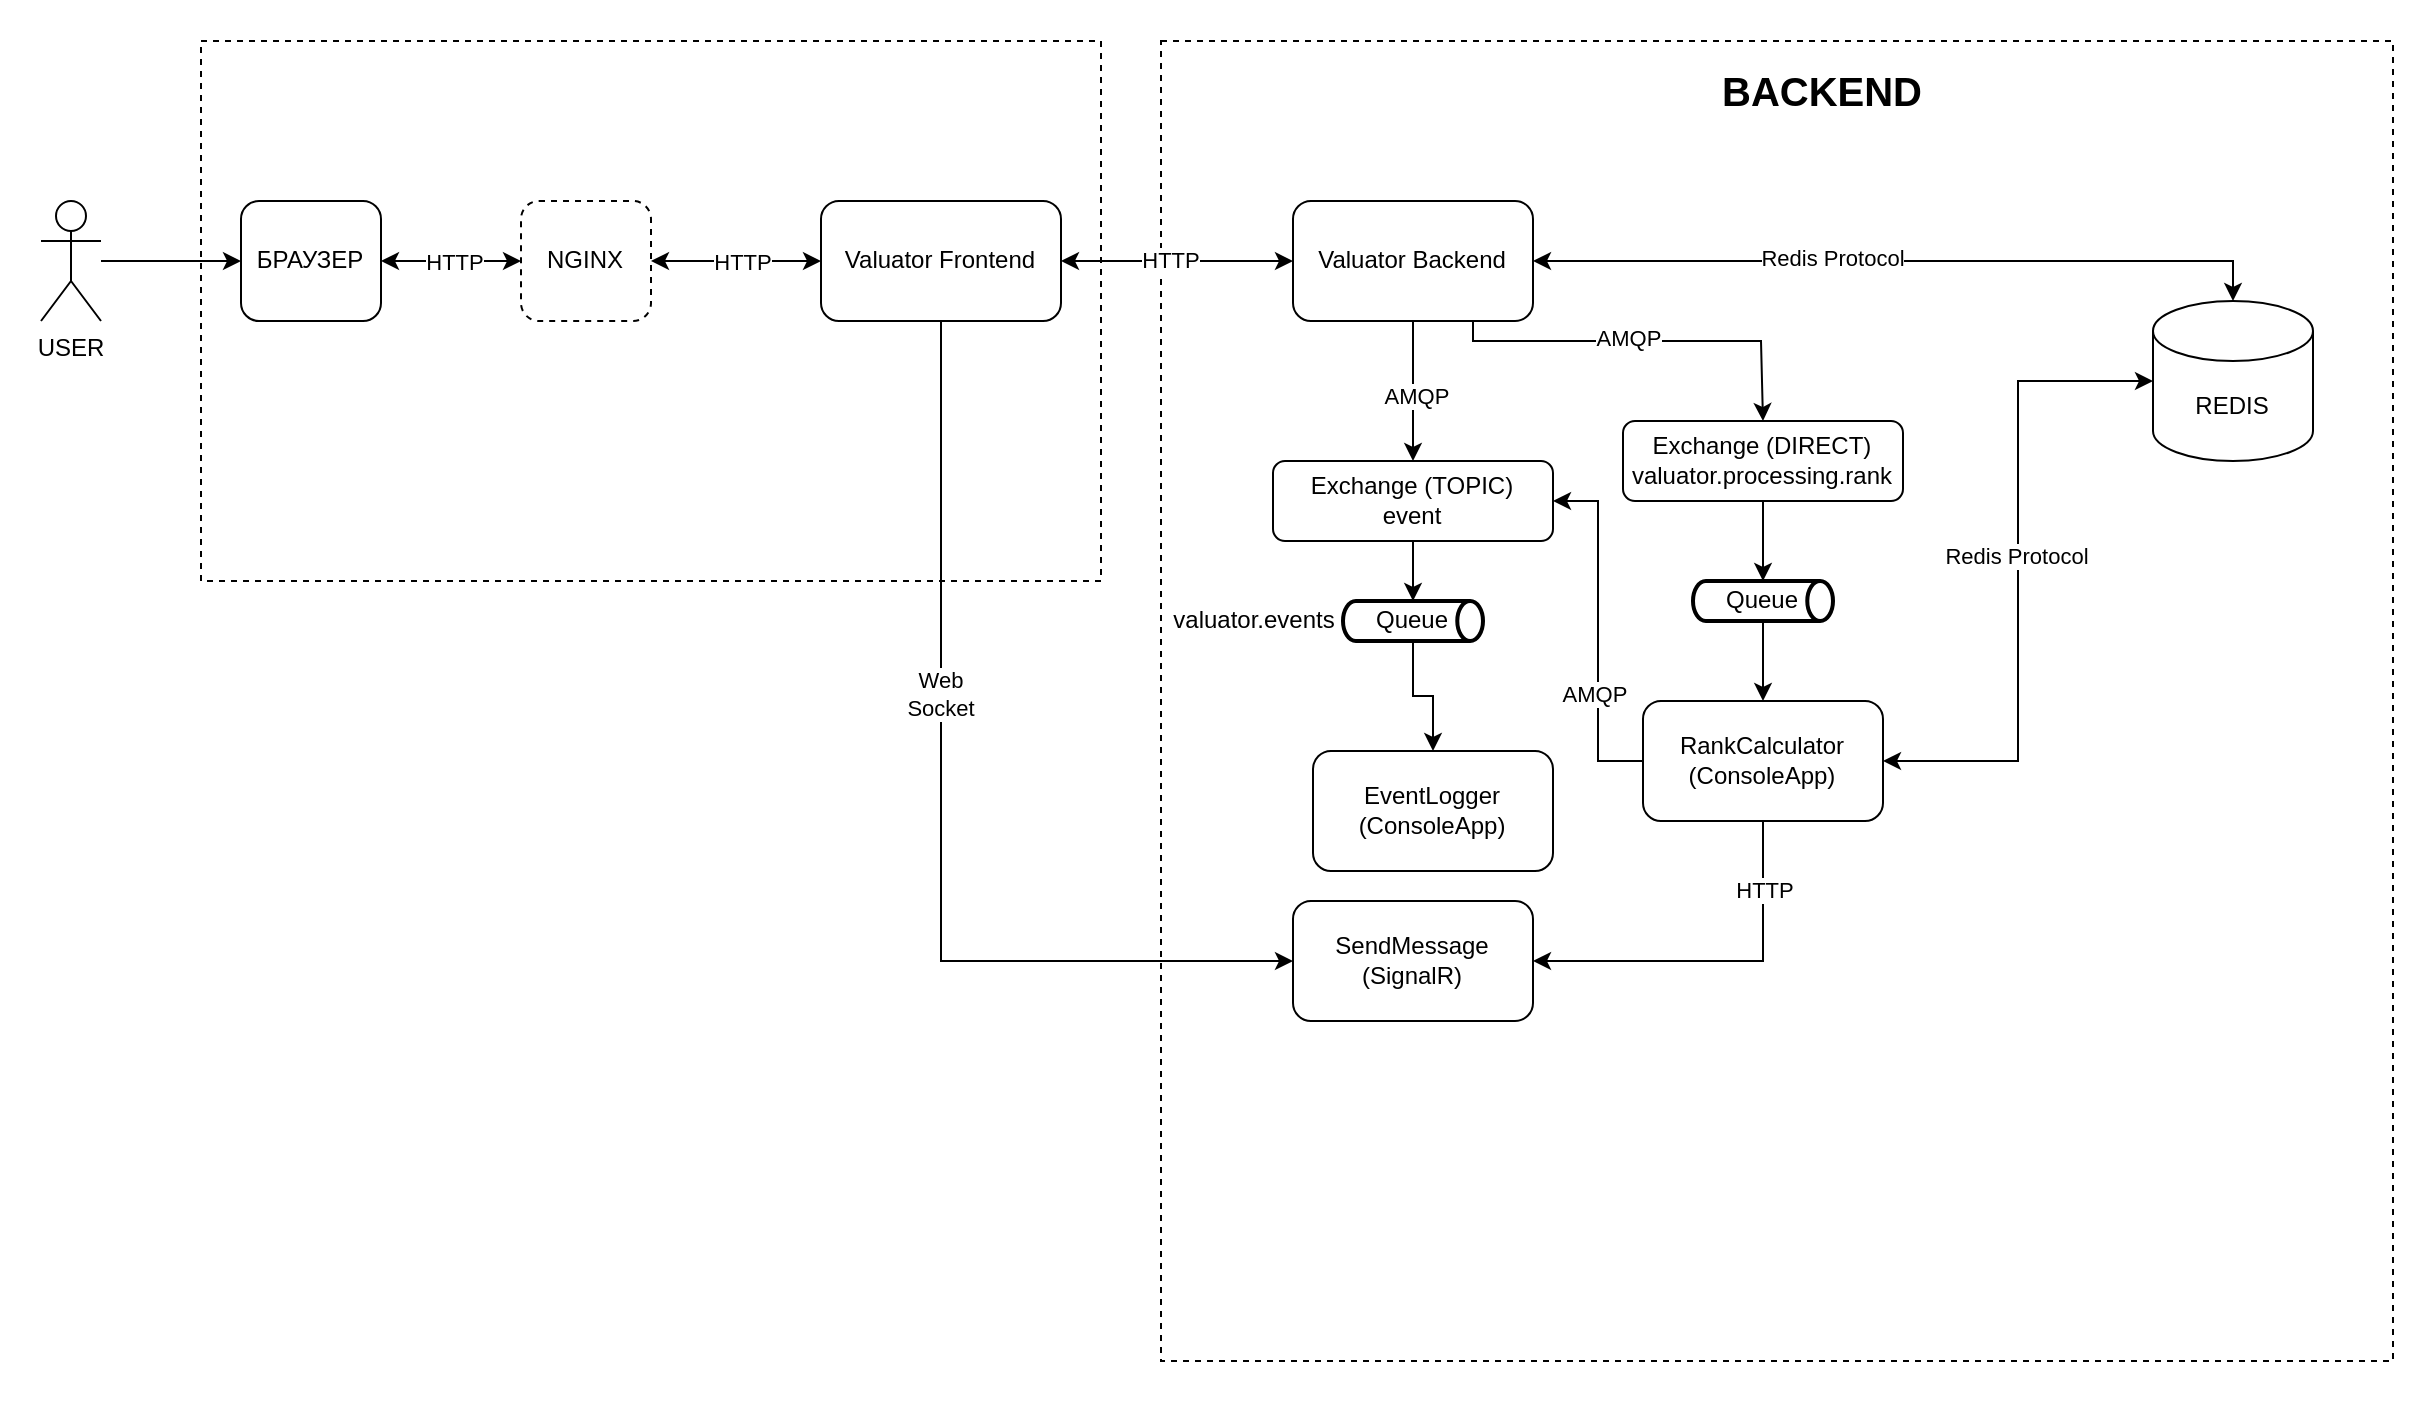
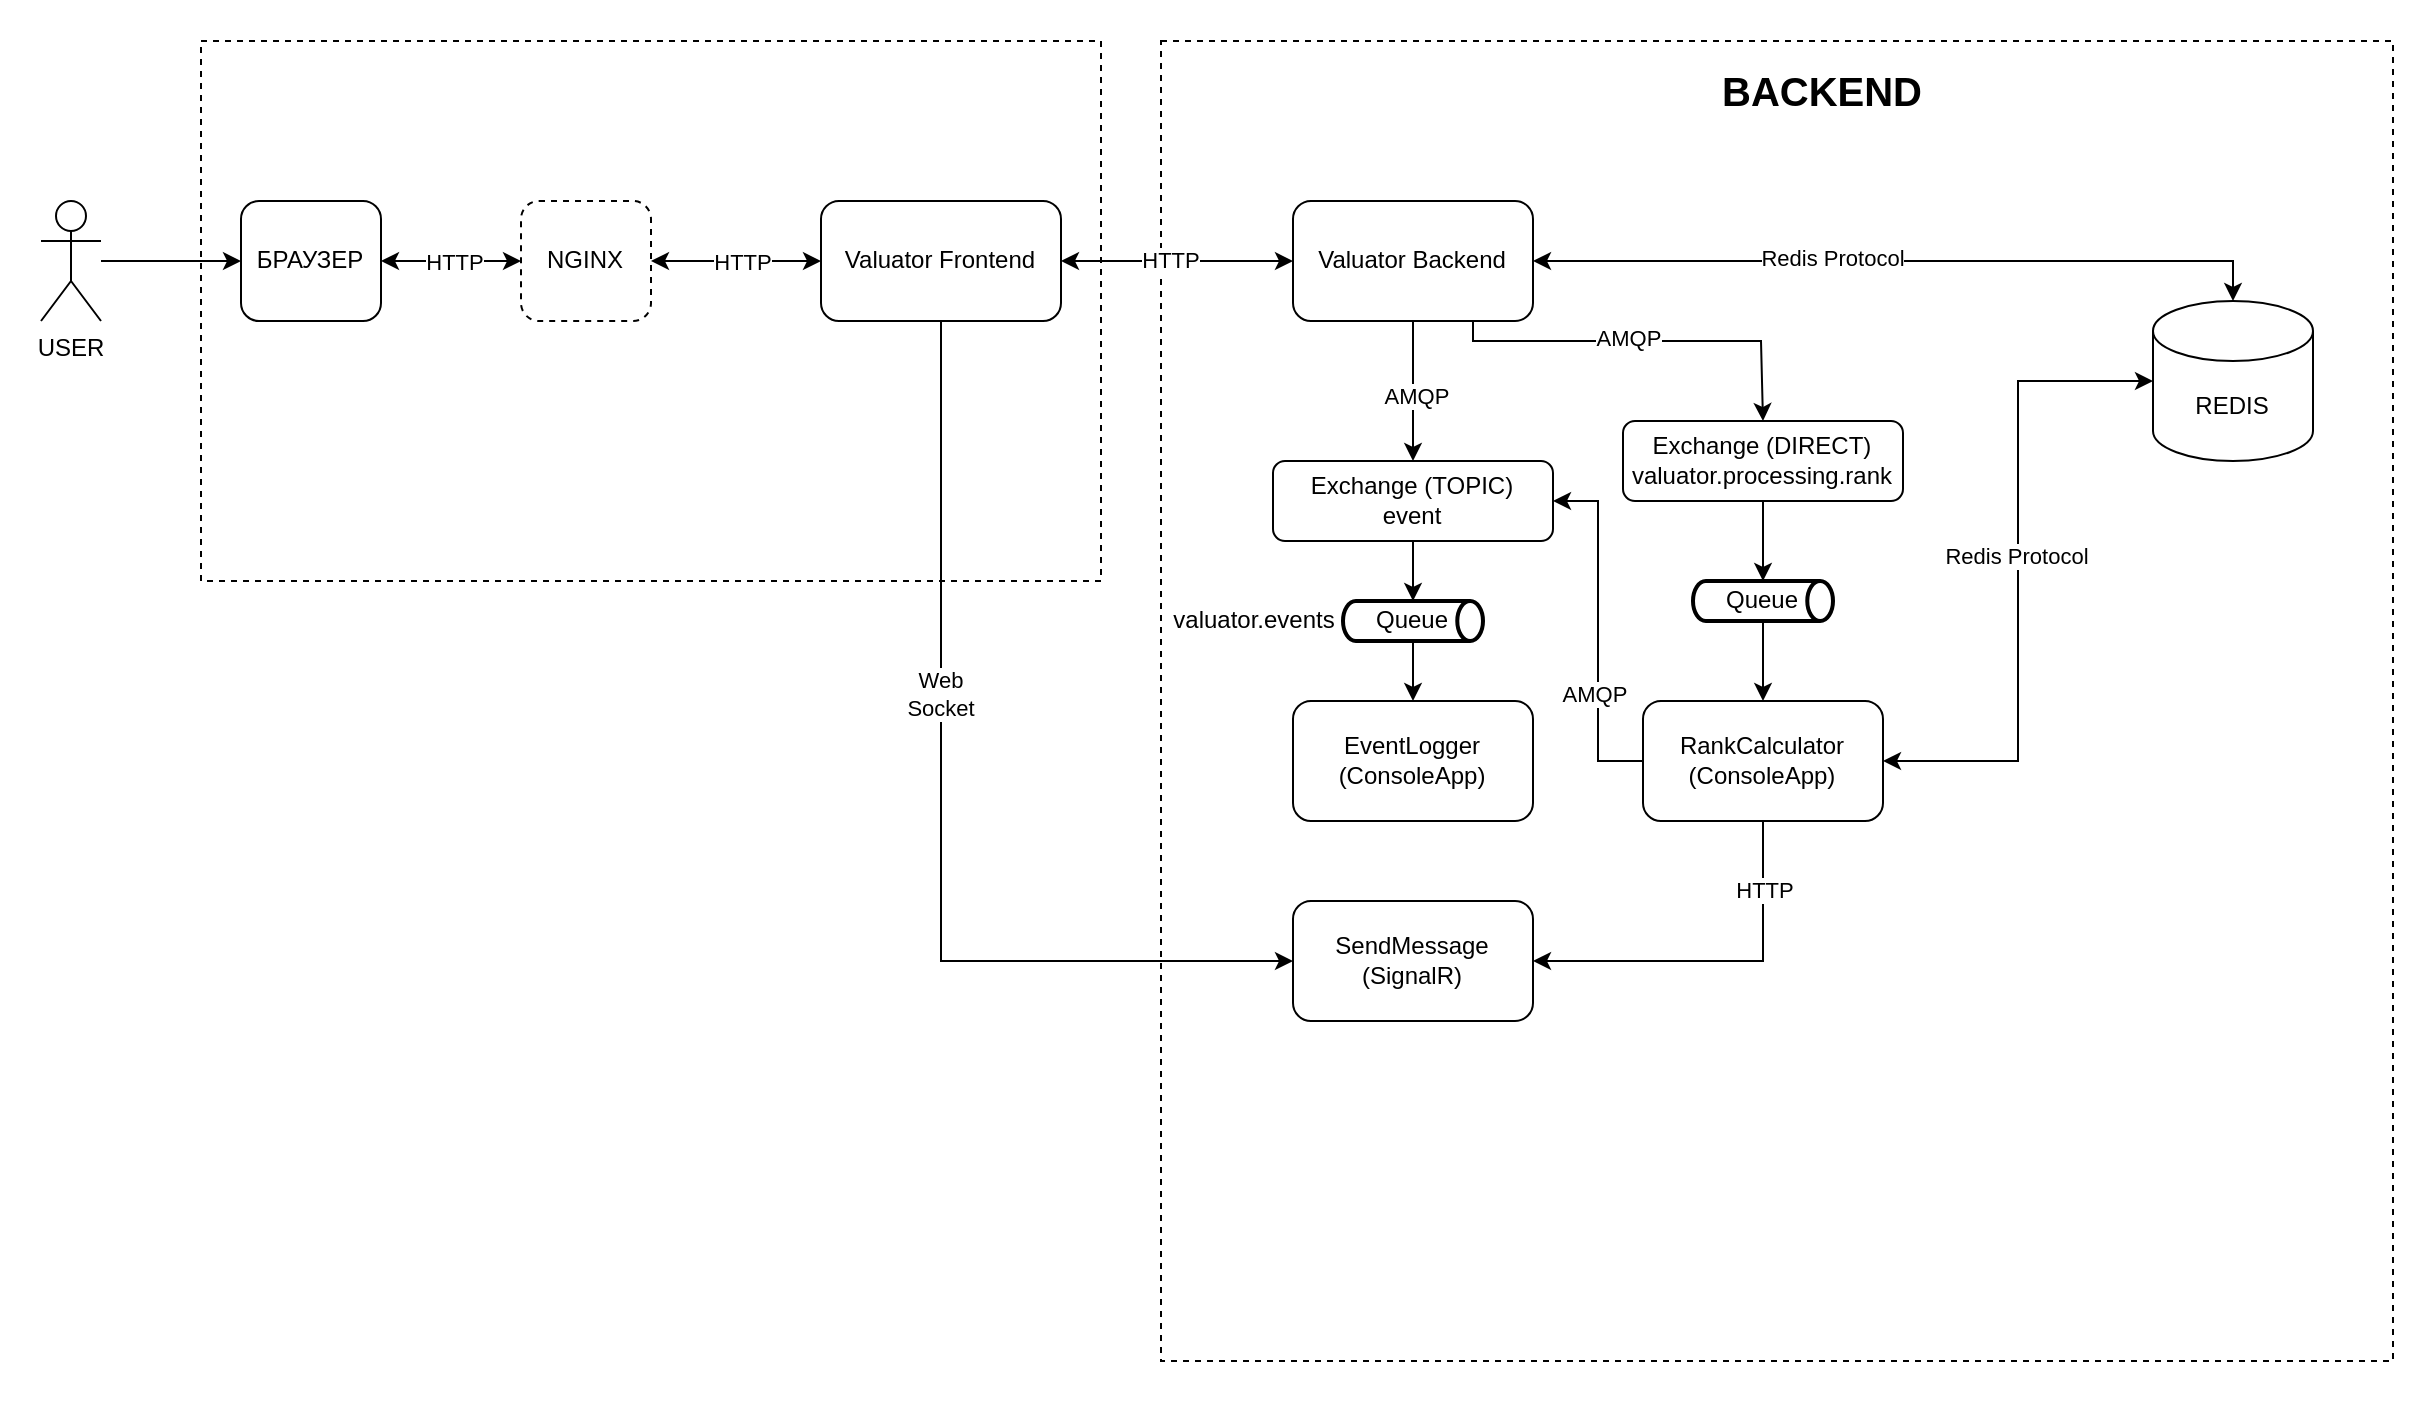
(1433, 811) -> (1413, 761)
